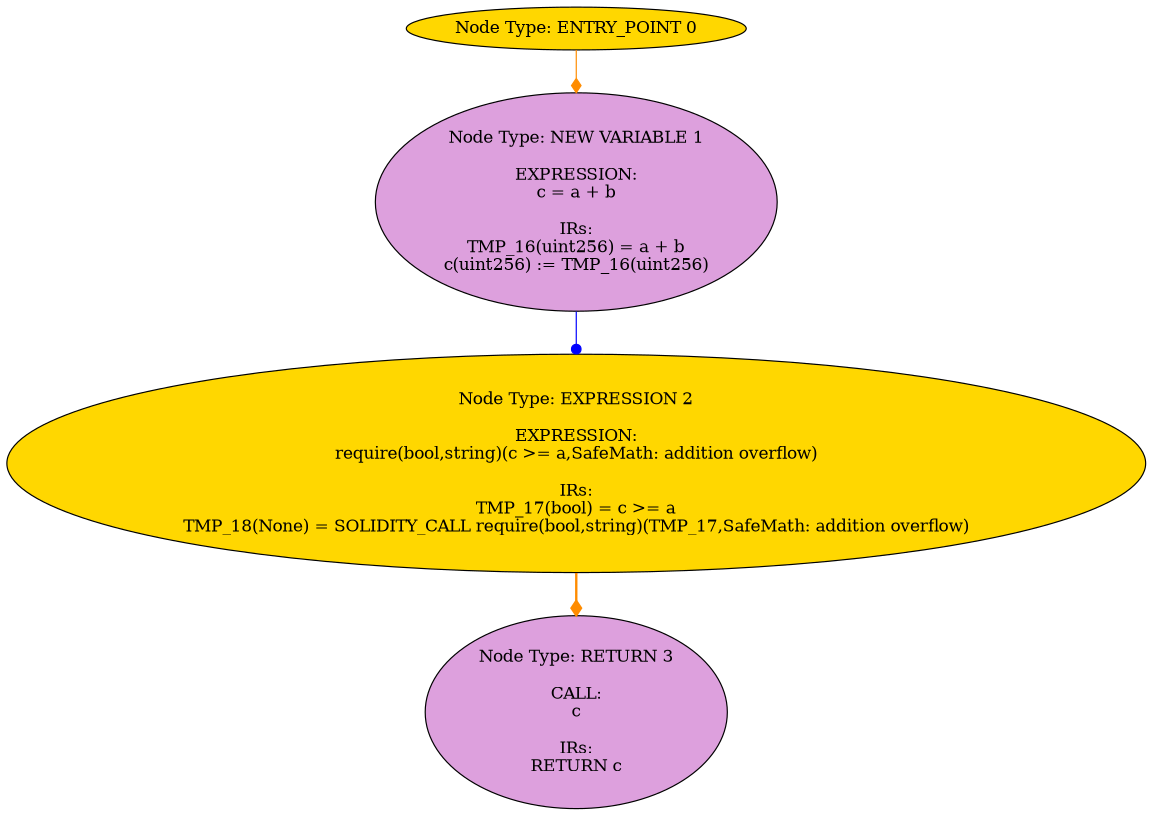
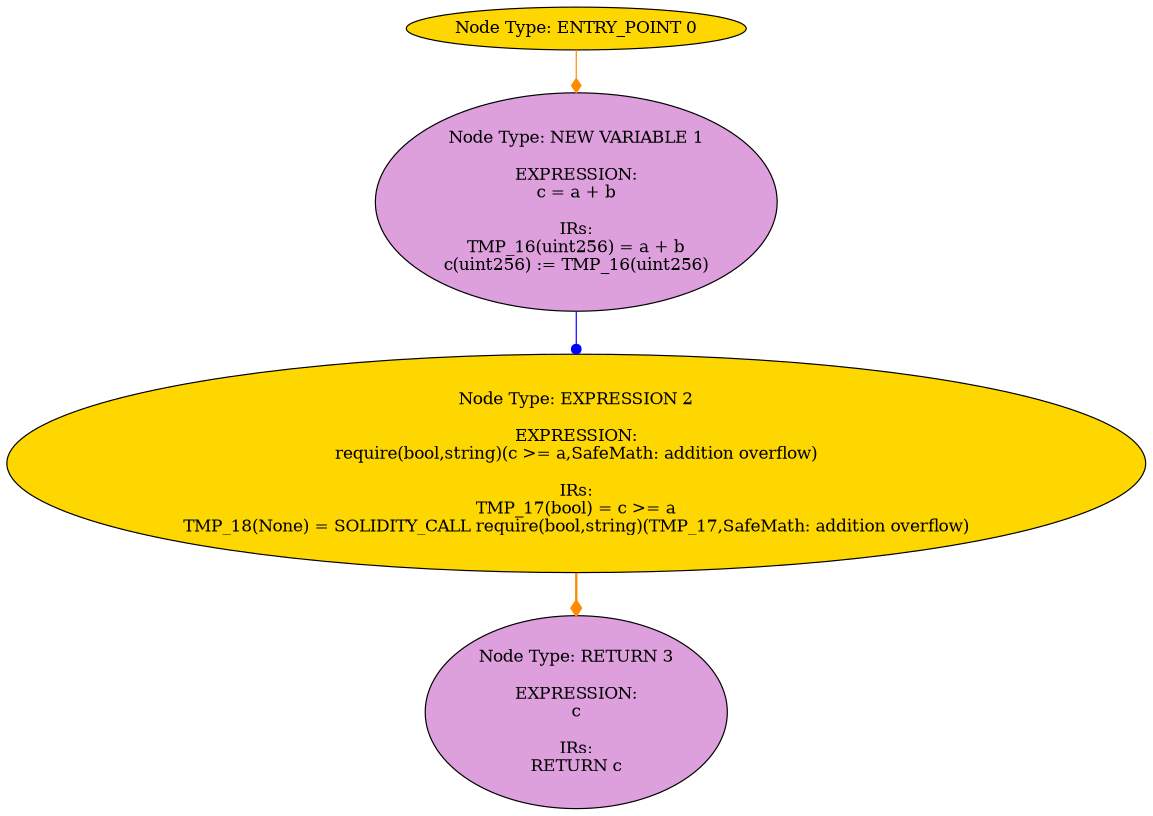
(576, 712) -> (576, 712)
